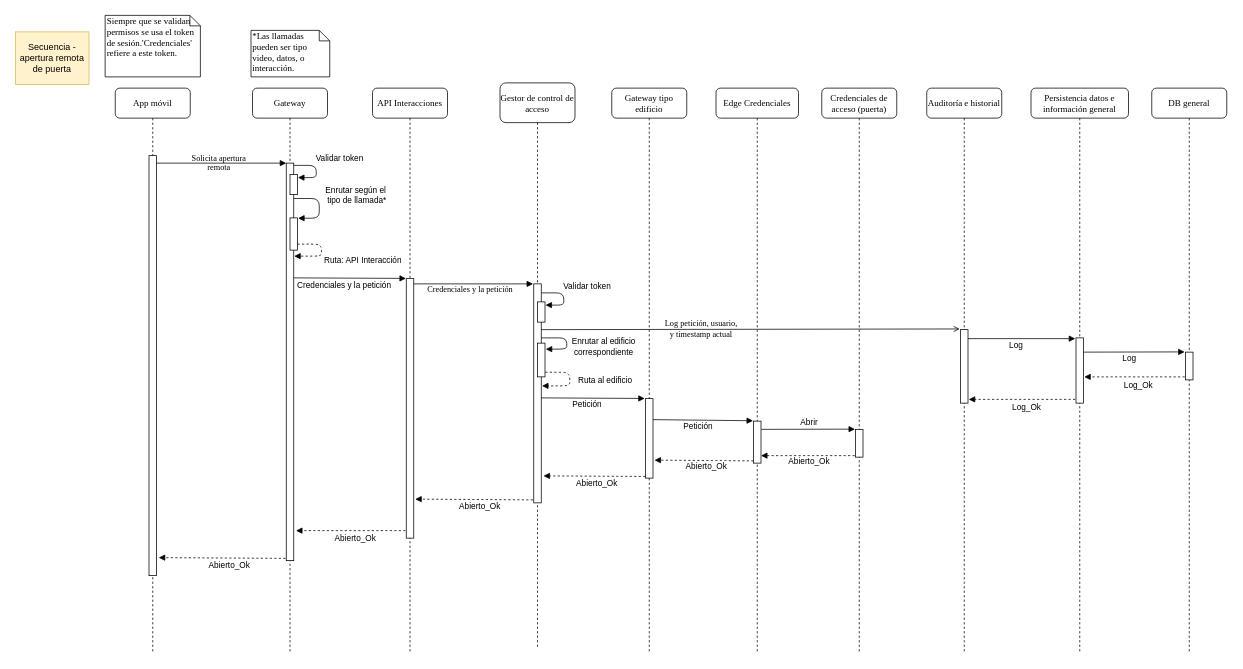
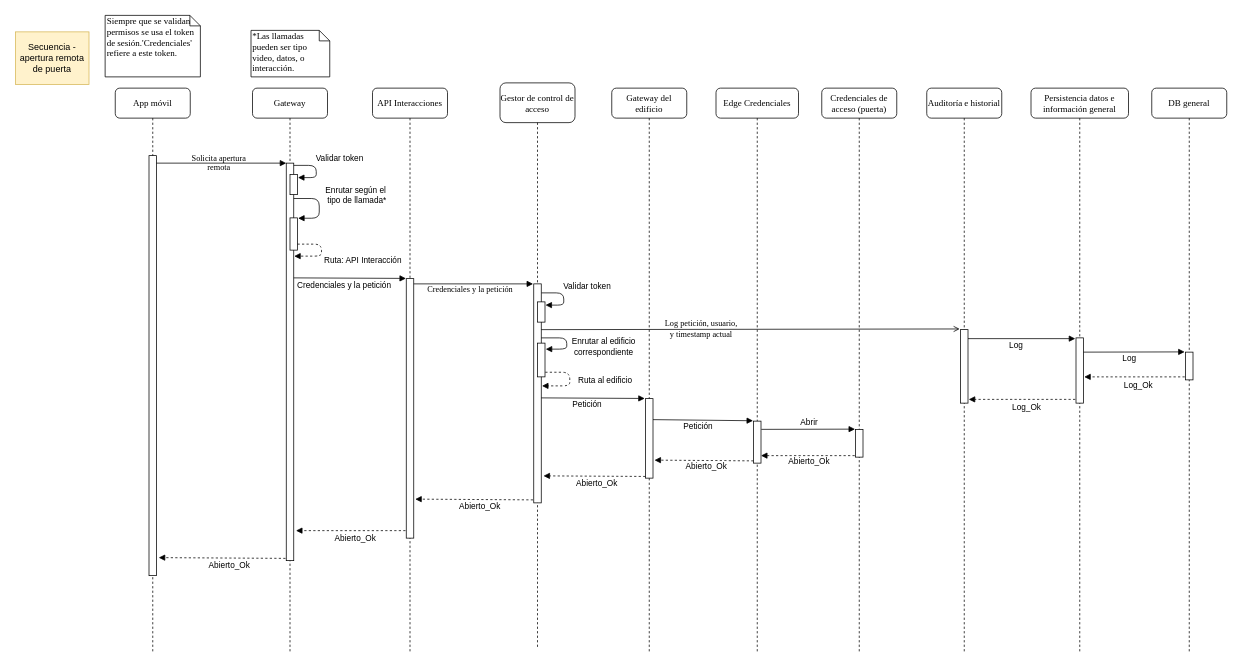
(649, 103) -> (649, 103)
